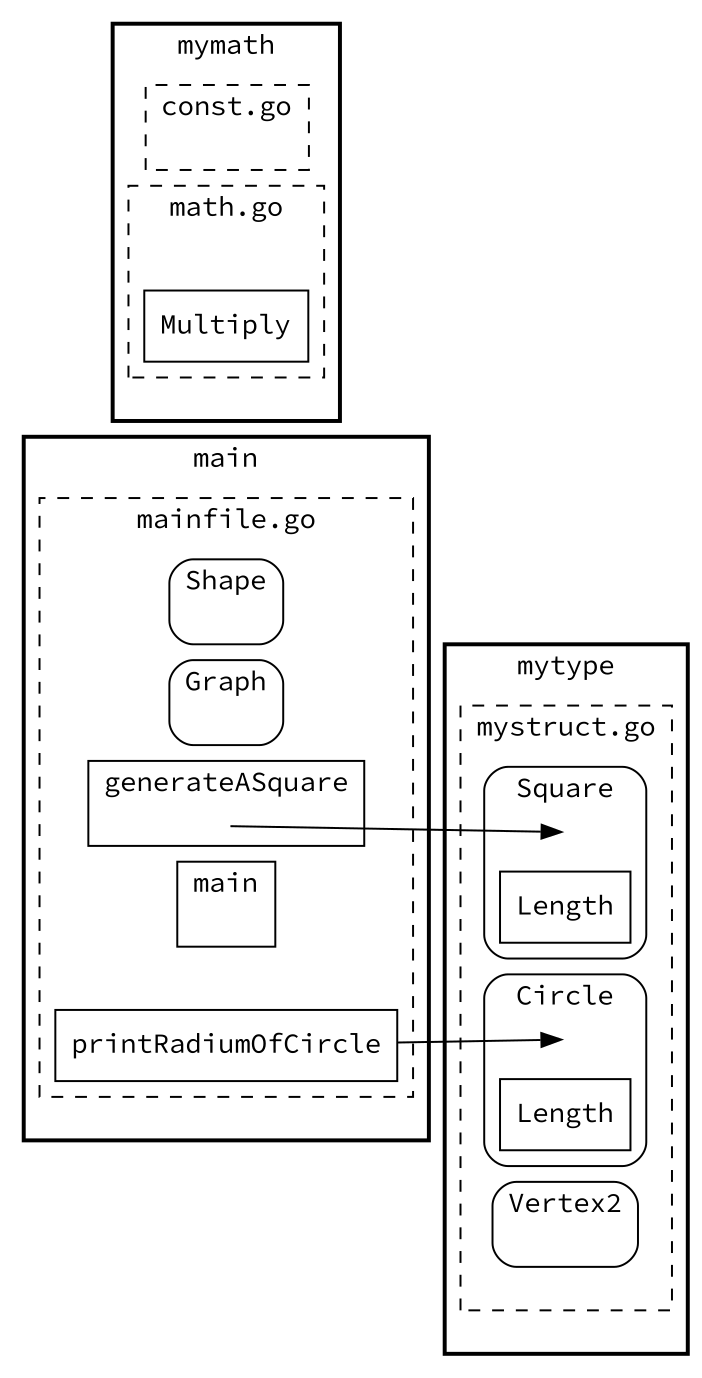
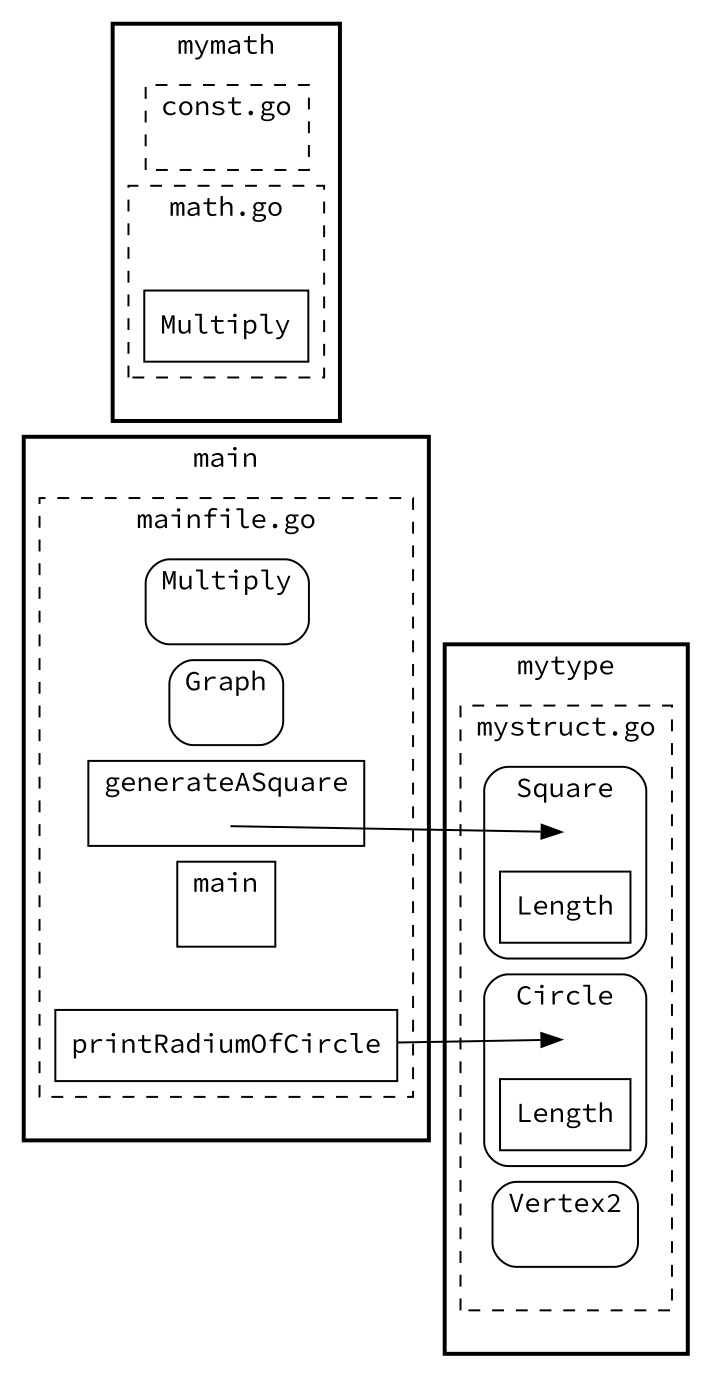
(226, 582) -> (227, 582)
